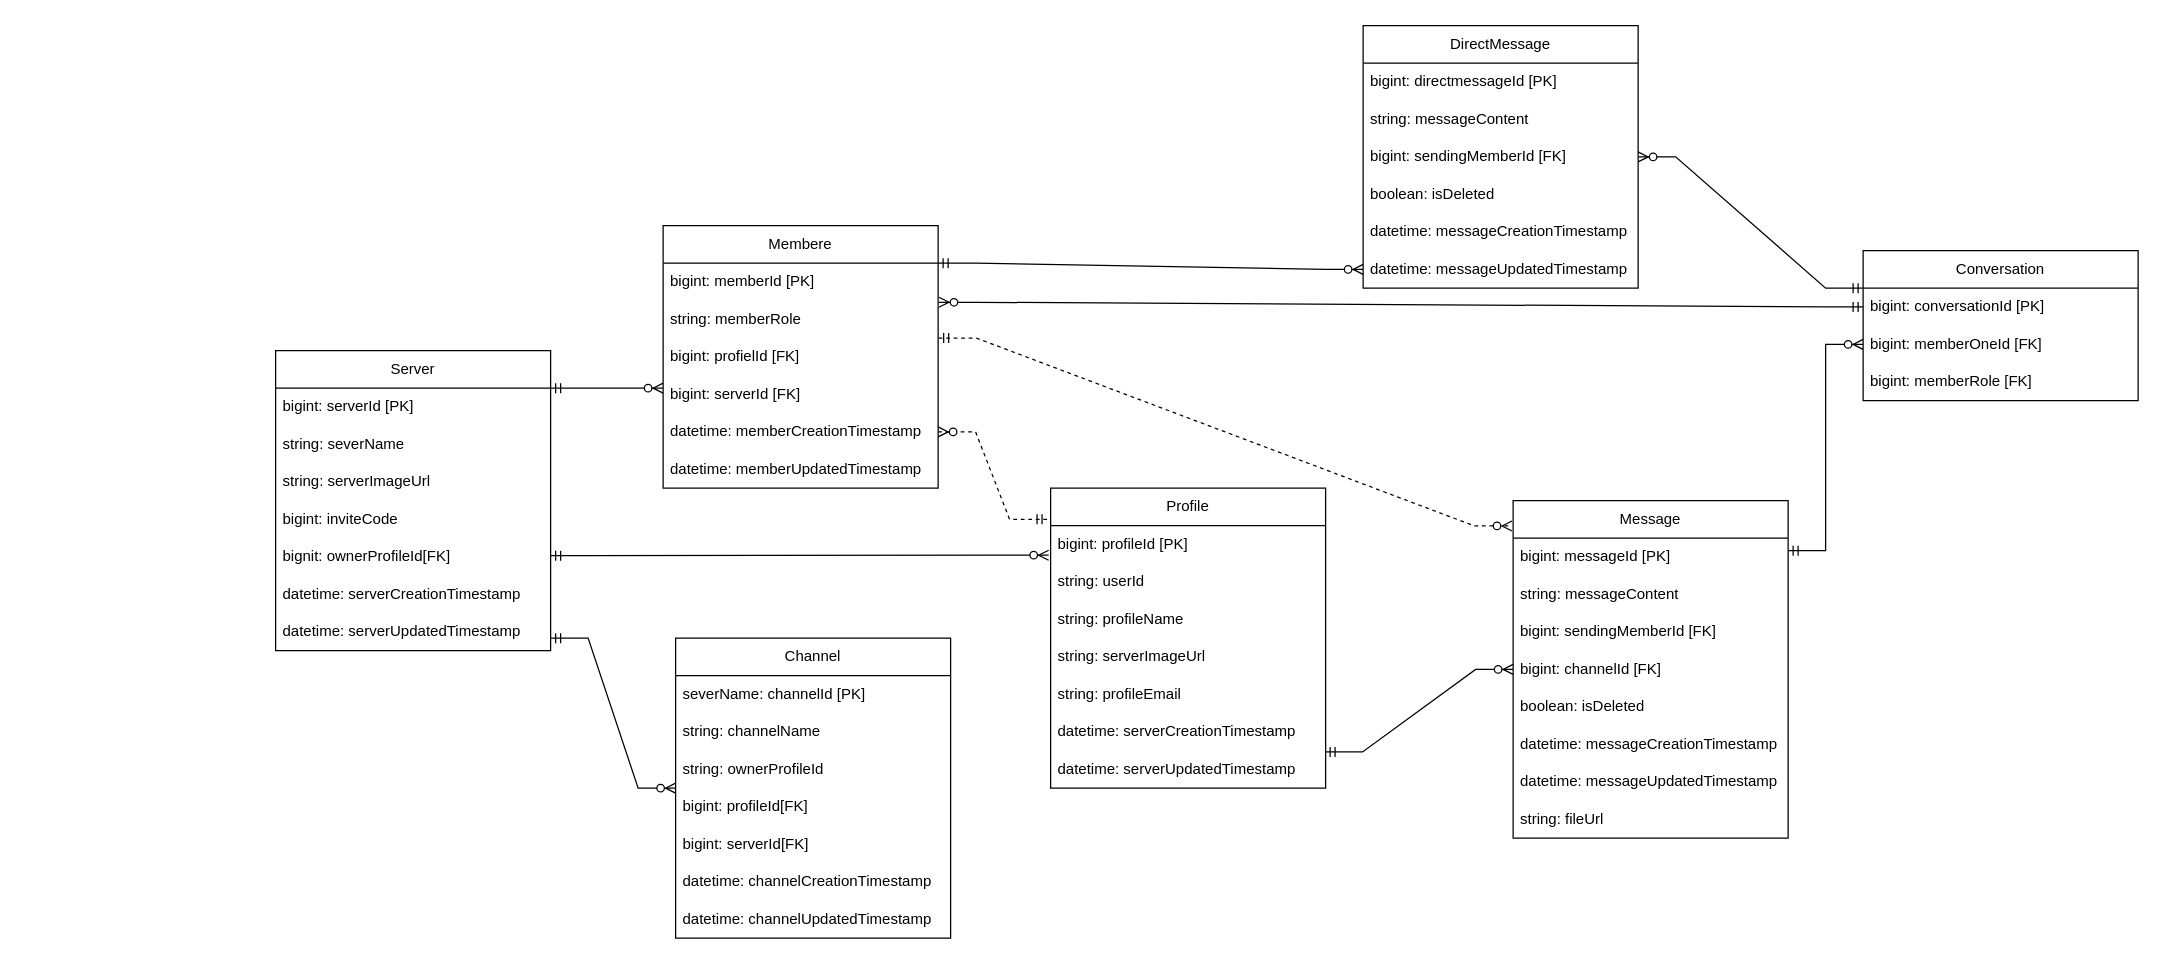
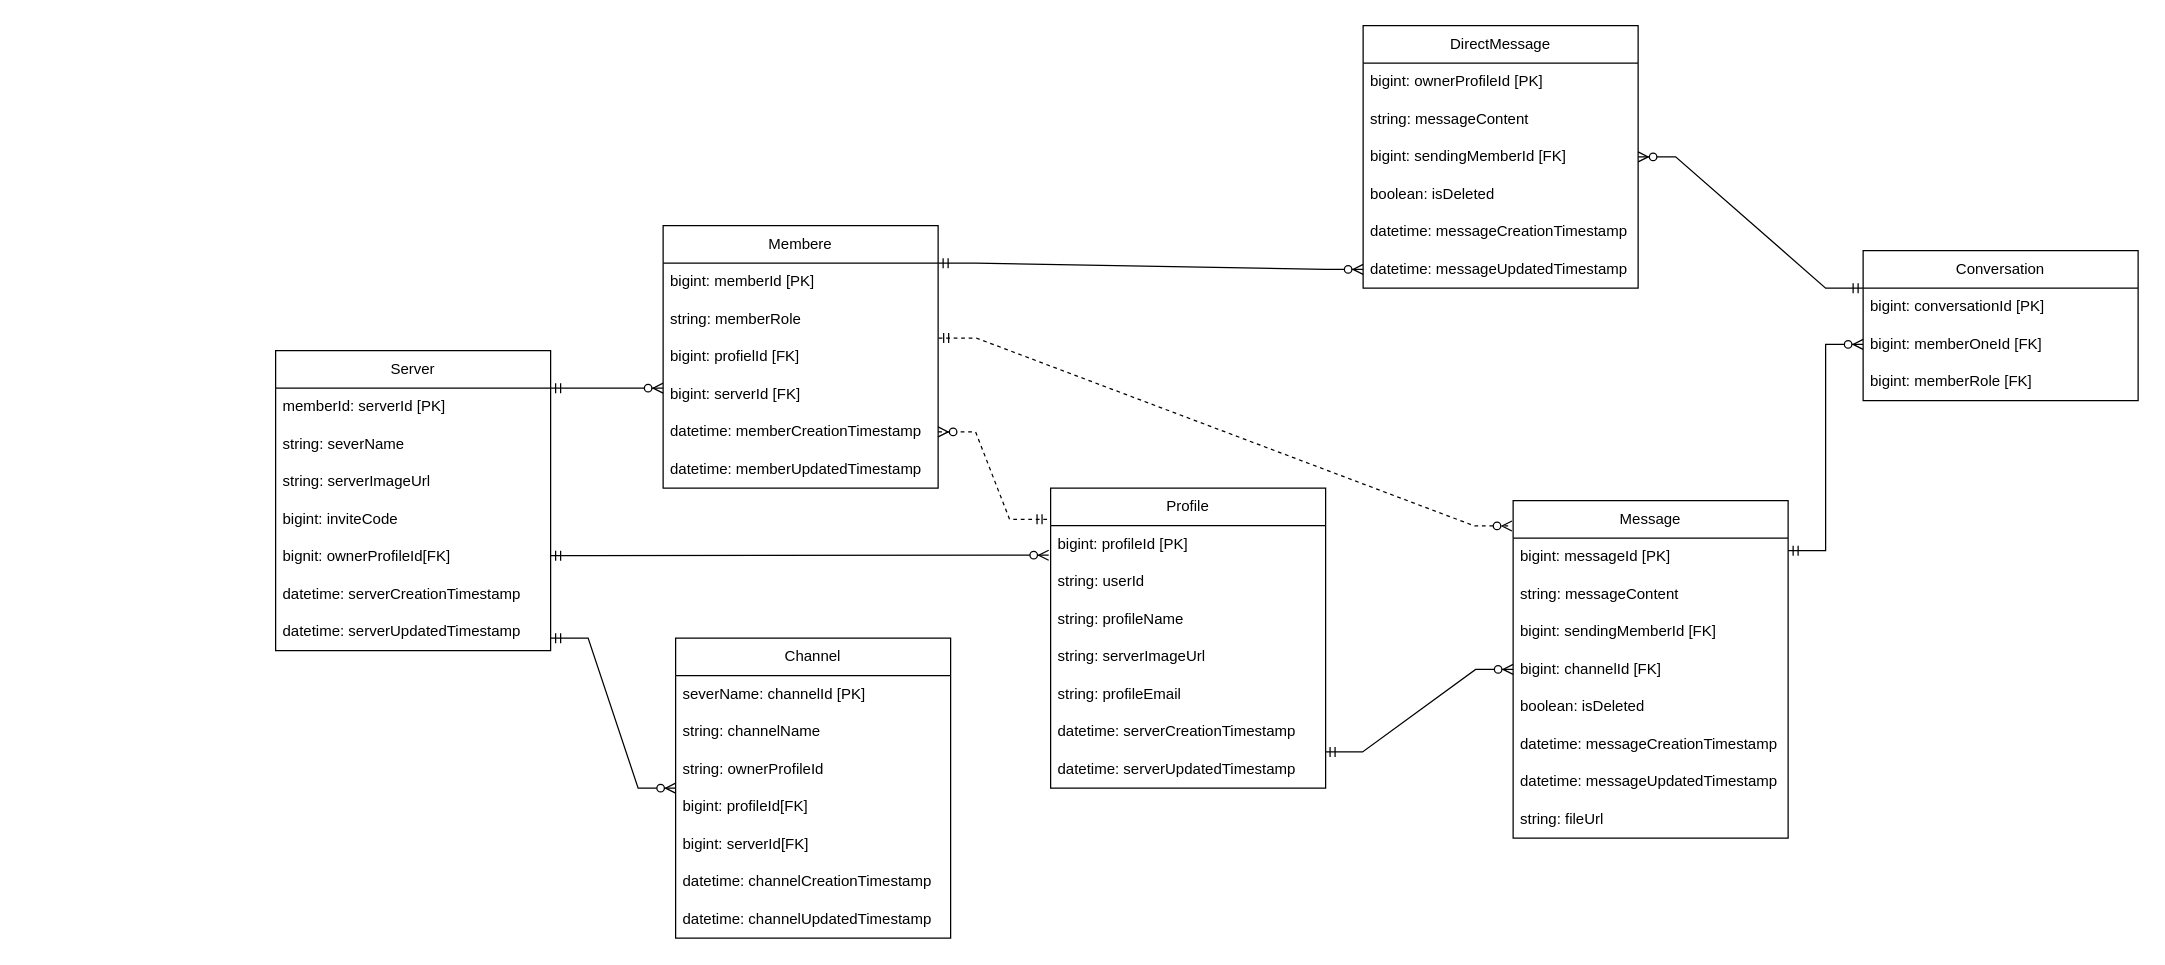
(1477, 82) -> (1470, 82)
(1401, 305) -> none
(362, 407) -> (374, 407)
